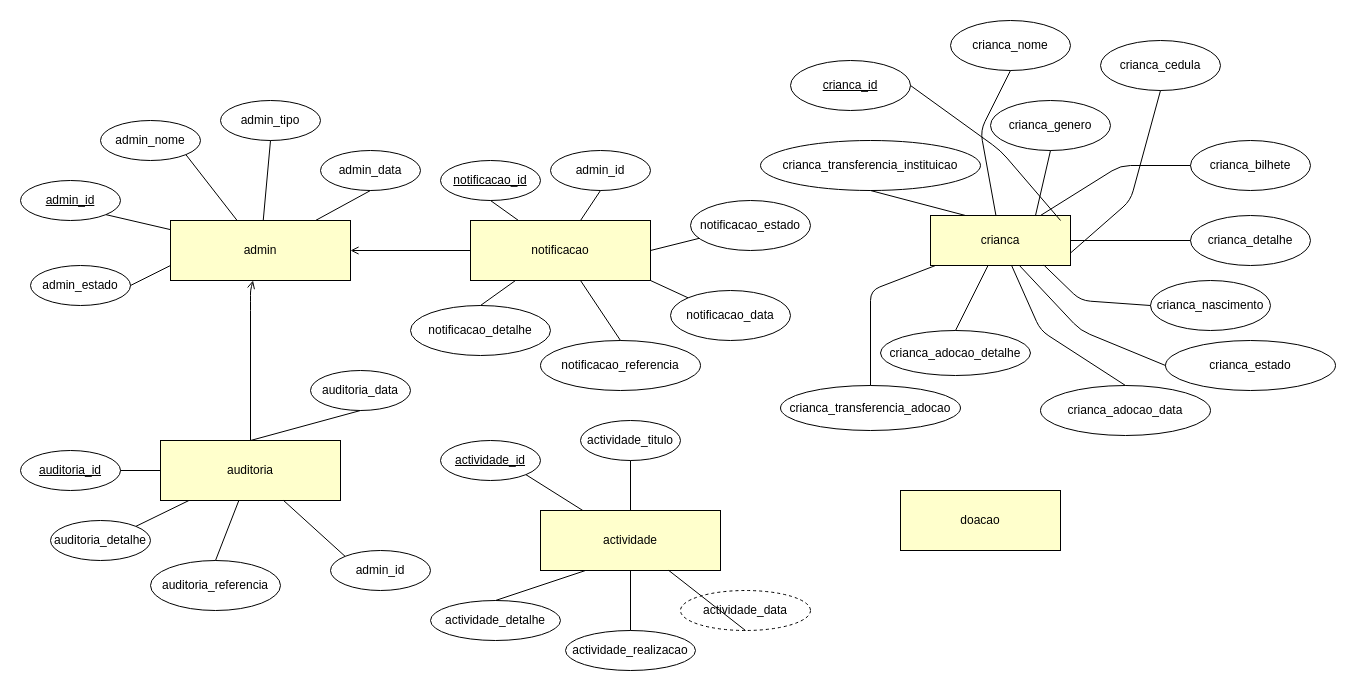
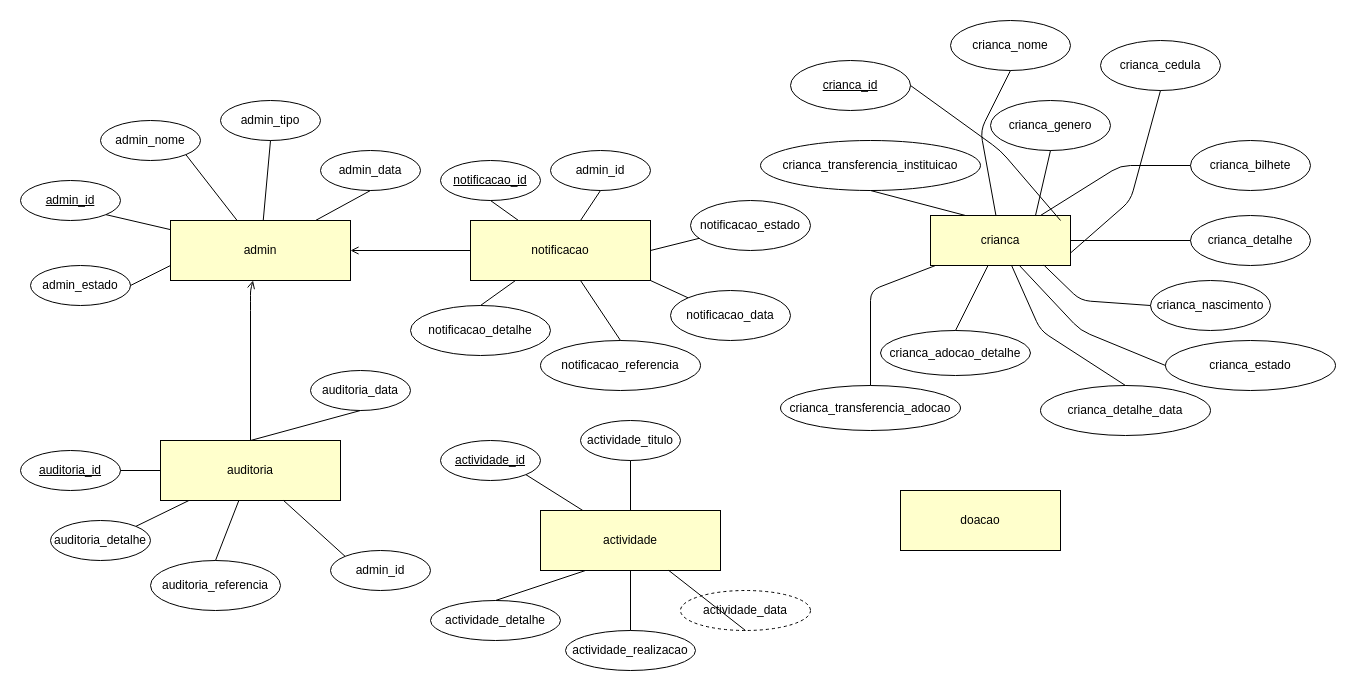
(1126, 411) -> (1126, 411)
